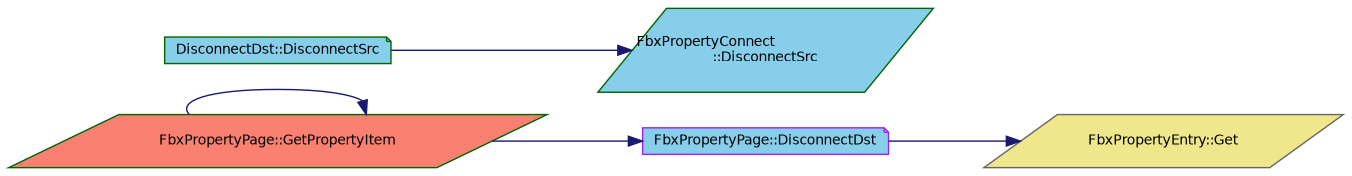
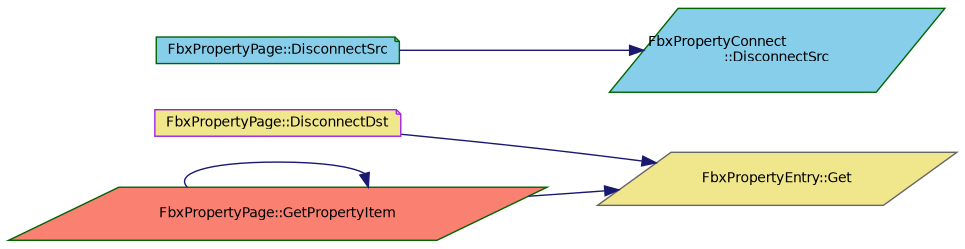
(278, 50) -> (278, 50)
(560, 141) -> (567, 194)
(766, 141) -> (278, 123)
